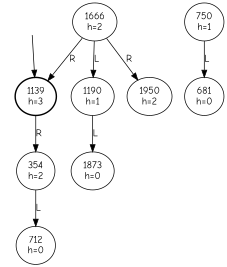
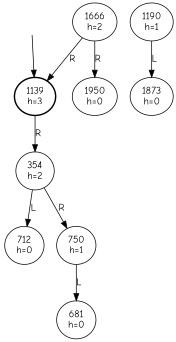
(94, 56) -> none
(150, 96) -> (95, 96)
none -> (54, 205)
